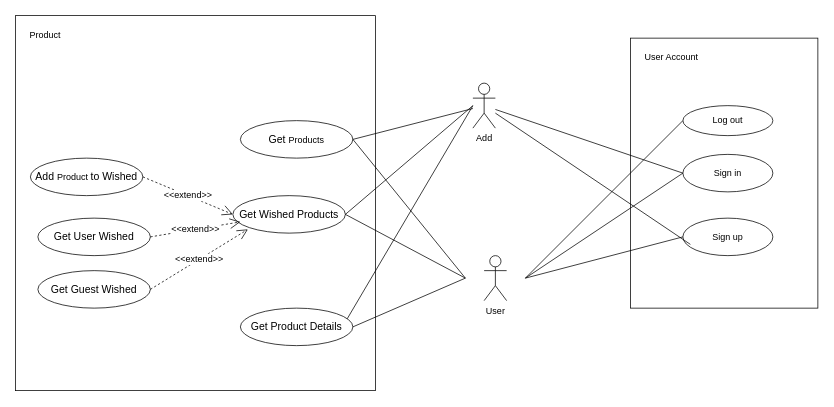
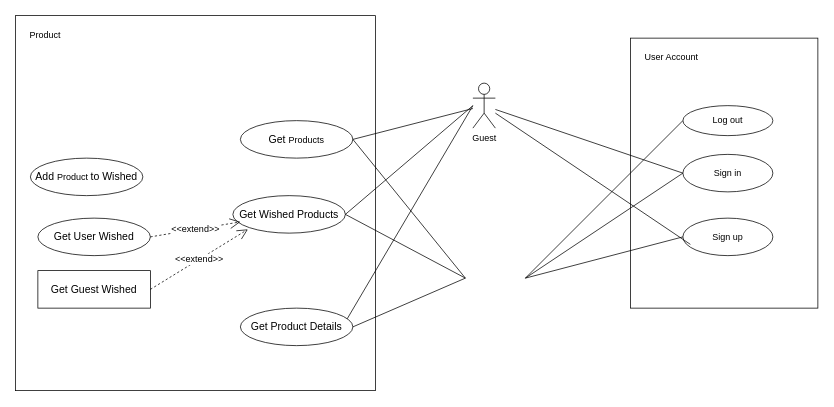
(485, 139) -> (485, 139)
(170, 188) -> none
(495, 278) -> none
(94, 289) -> (94, 289)
